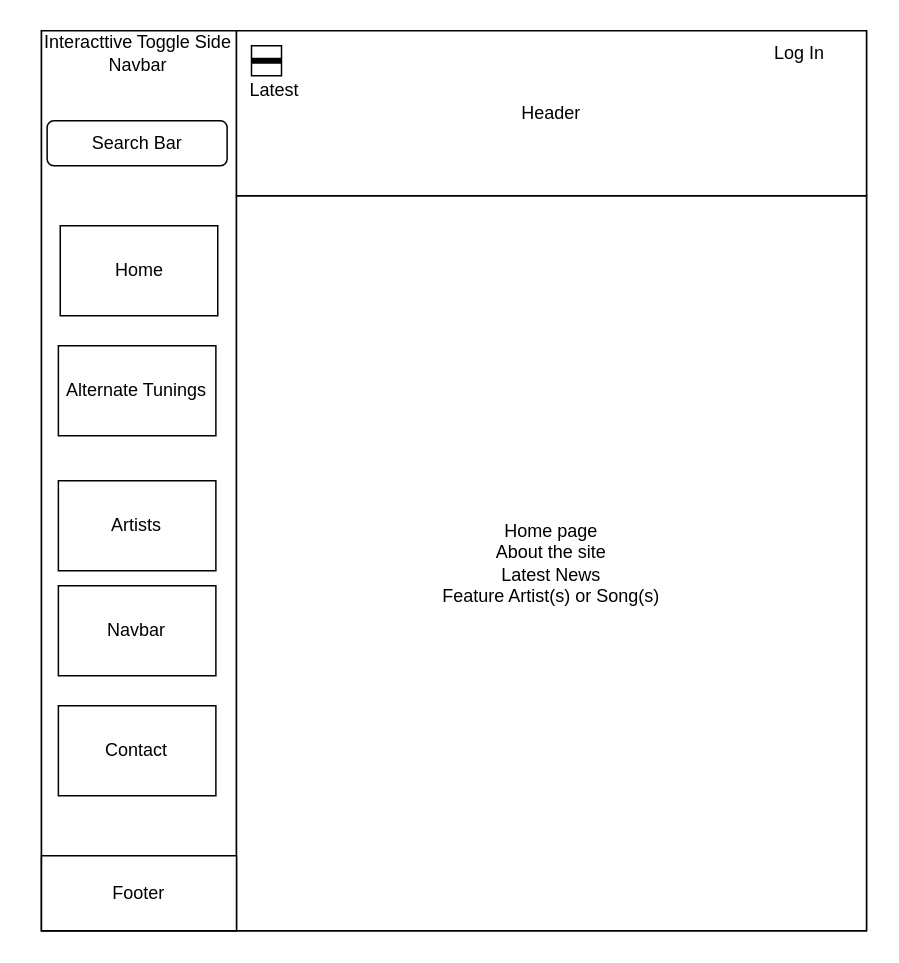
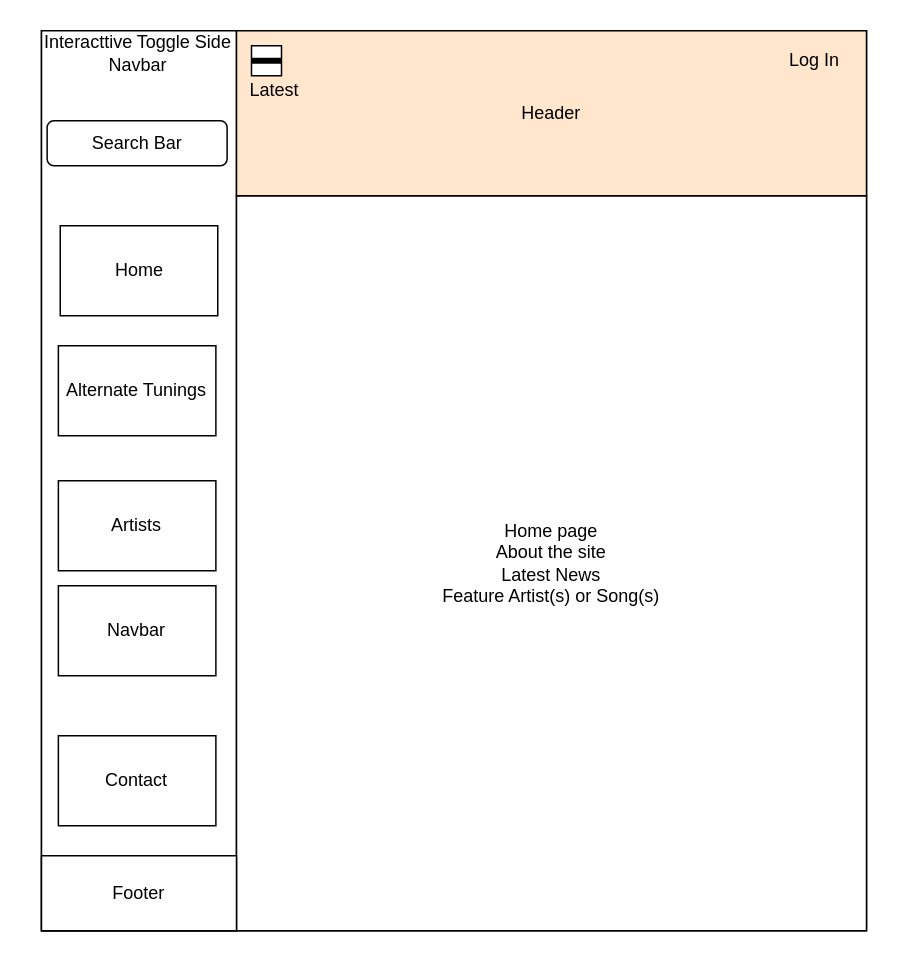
(799, 53) -> (814, 61)
(551, 113) -> (551, 113)
(137, 751) -> (137, 781)
